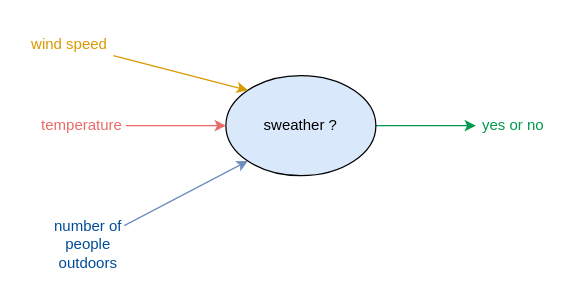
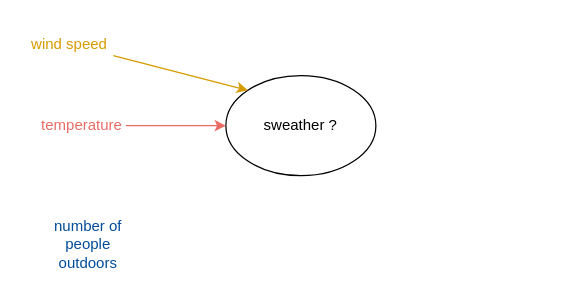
(301, 126) -> (301, 126)
(422, 126) -> none
(513, 126) -> none
(182, 195) -> none
